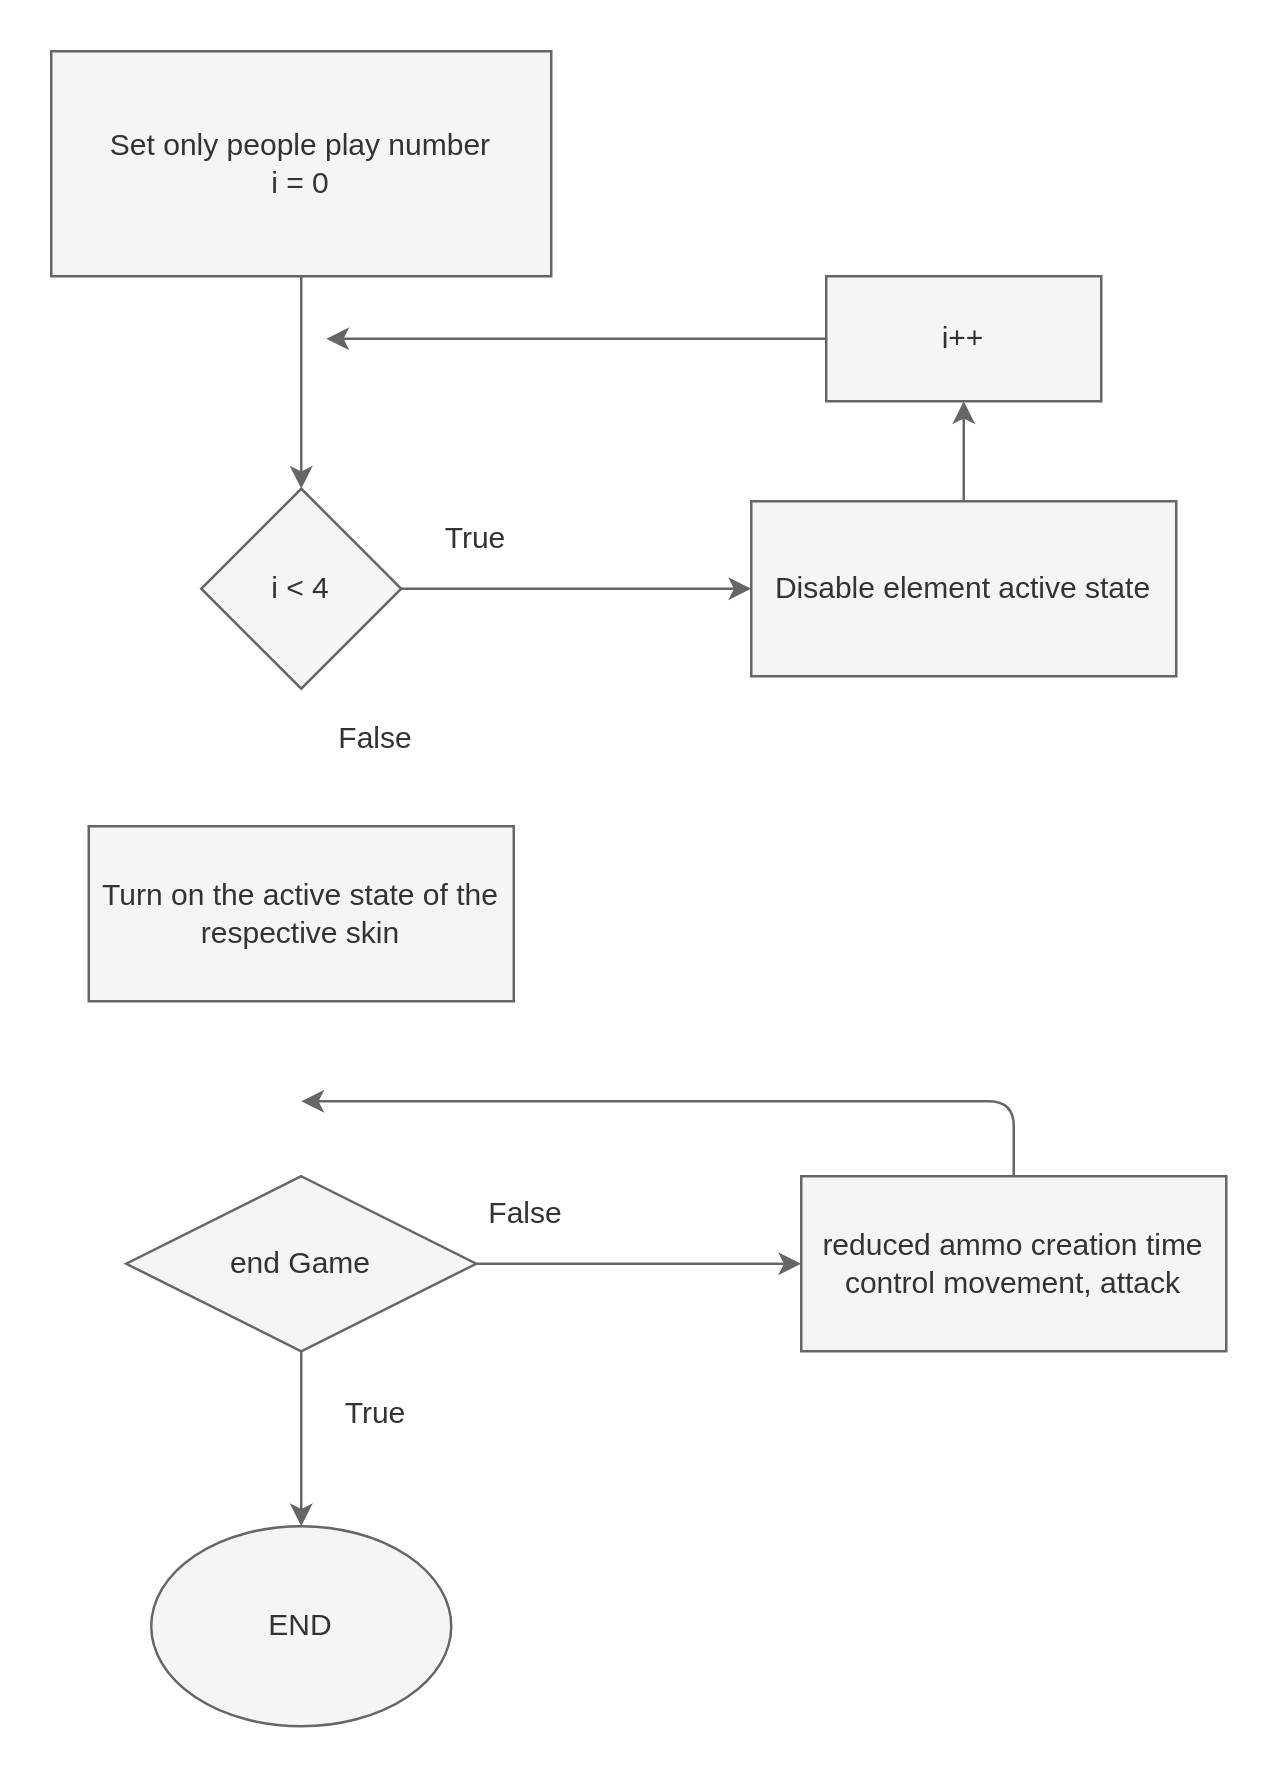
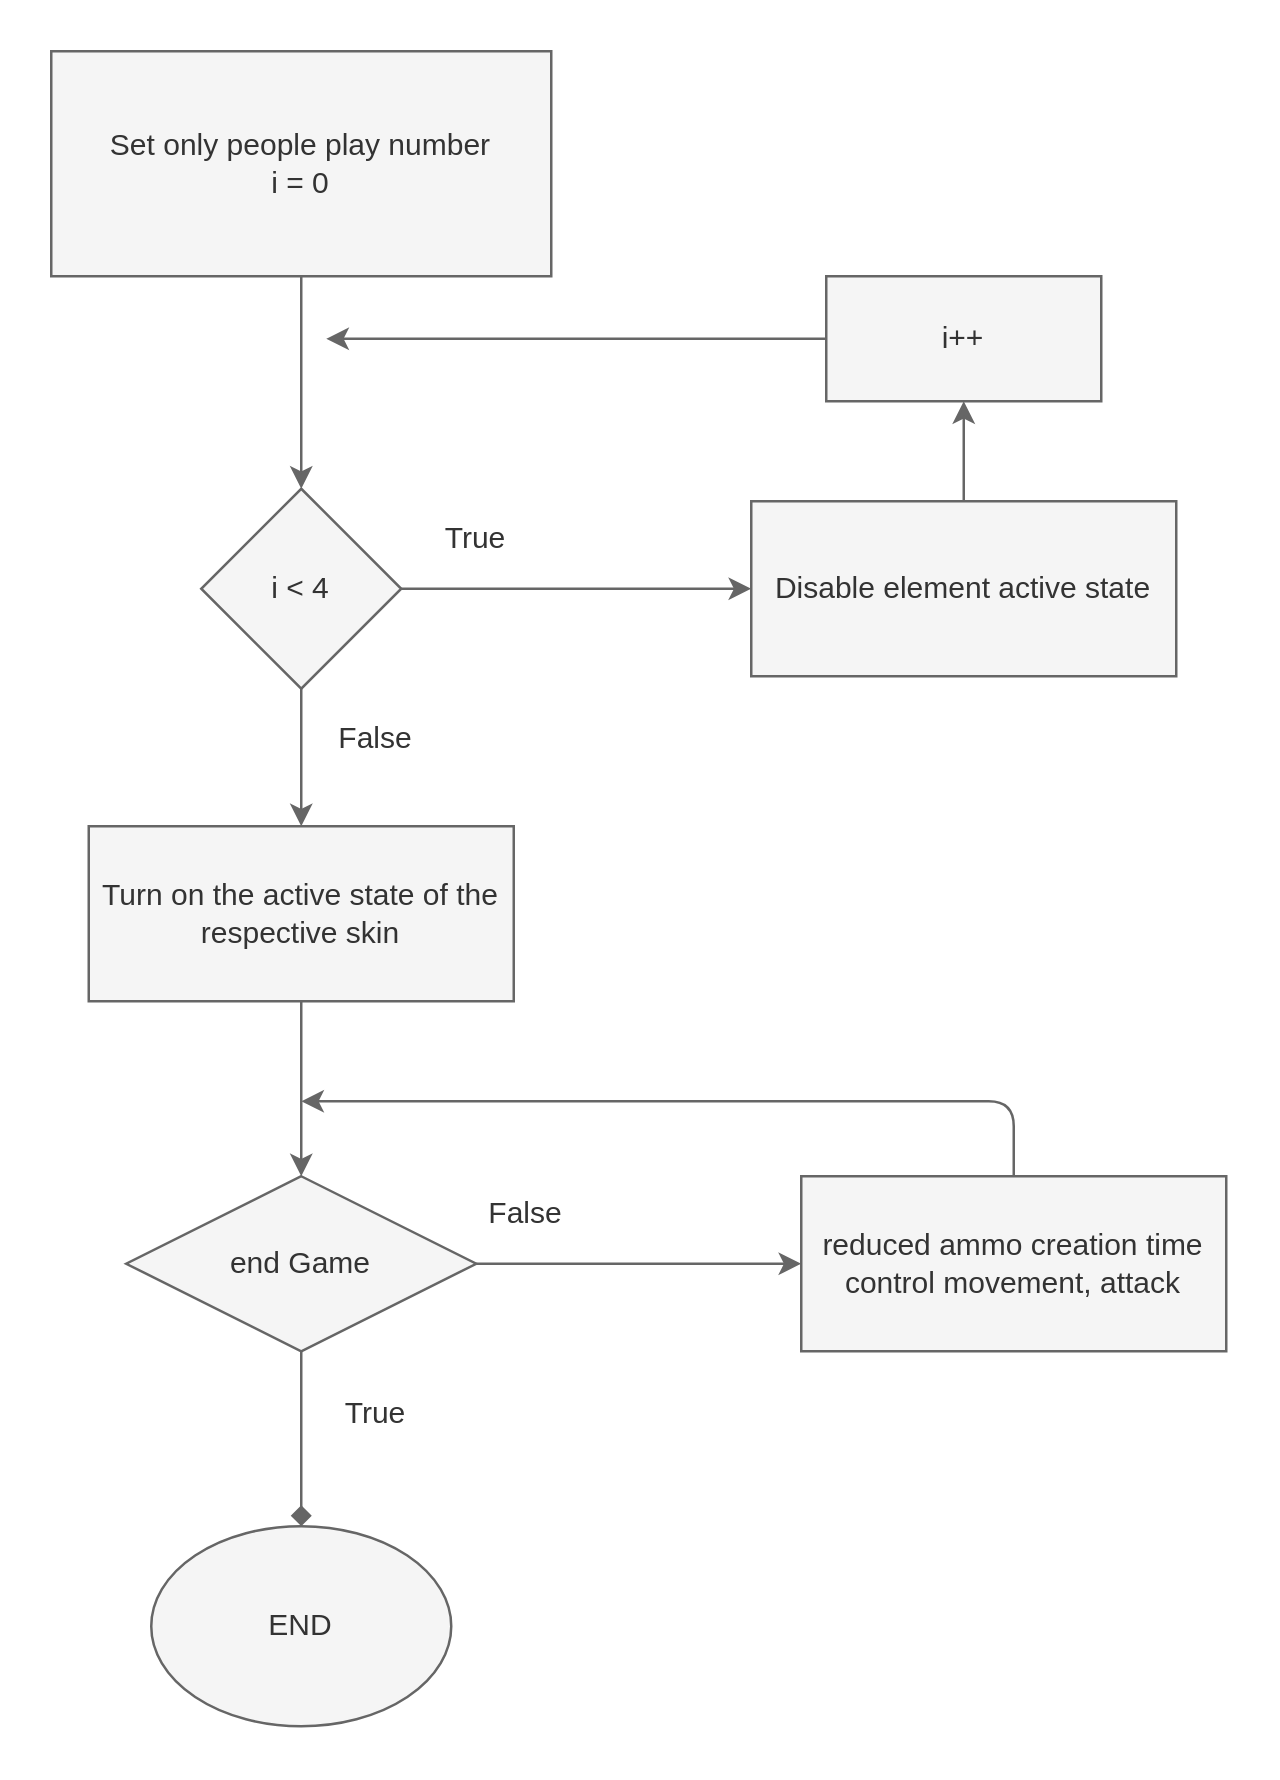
none -> (301, 749)
none -> (301, 1080)
(301, 1507) -> (301, 1506)
